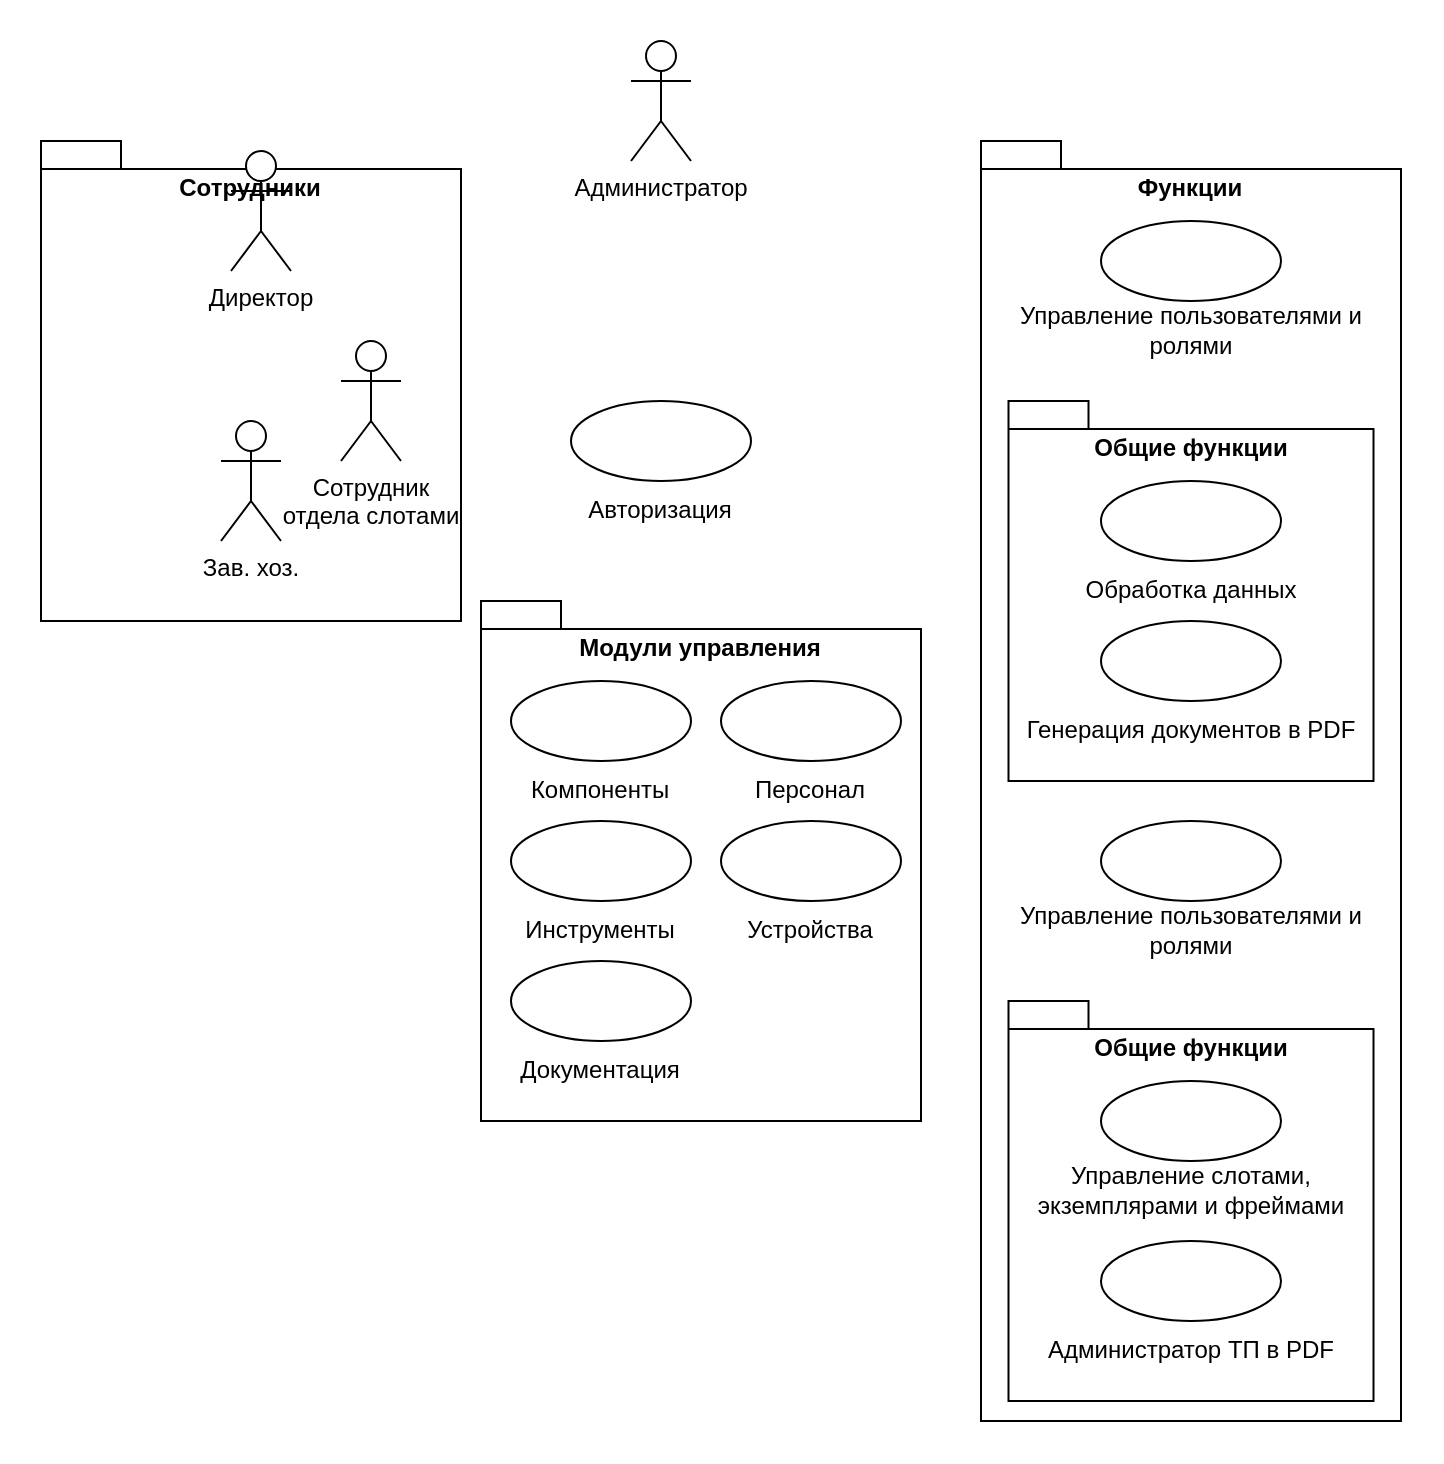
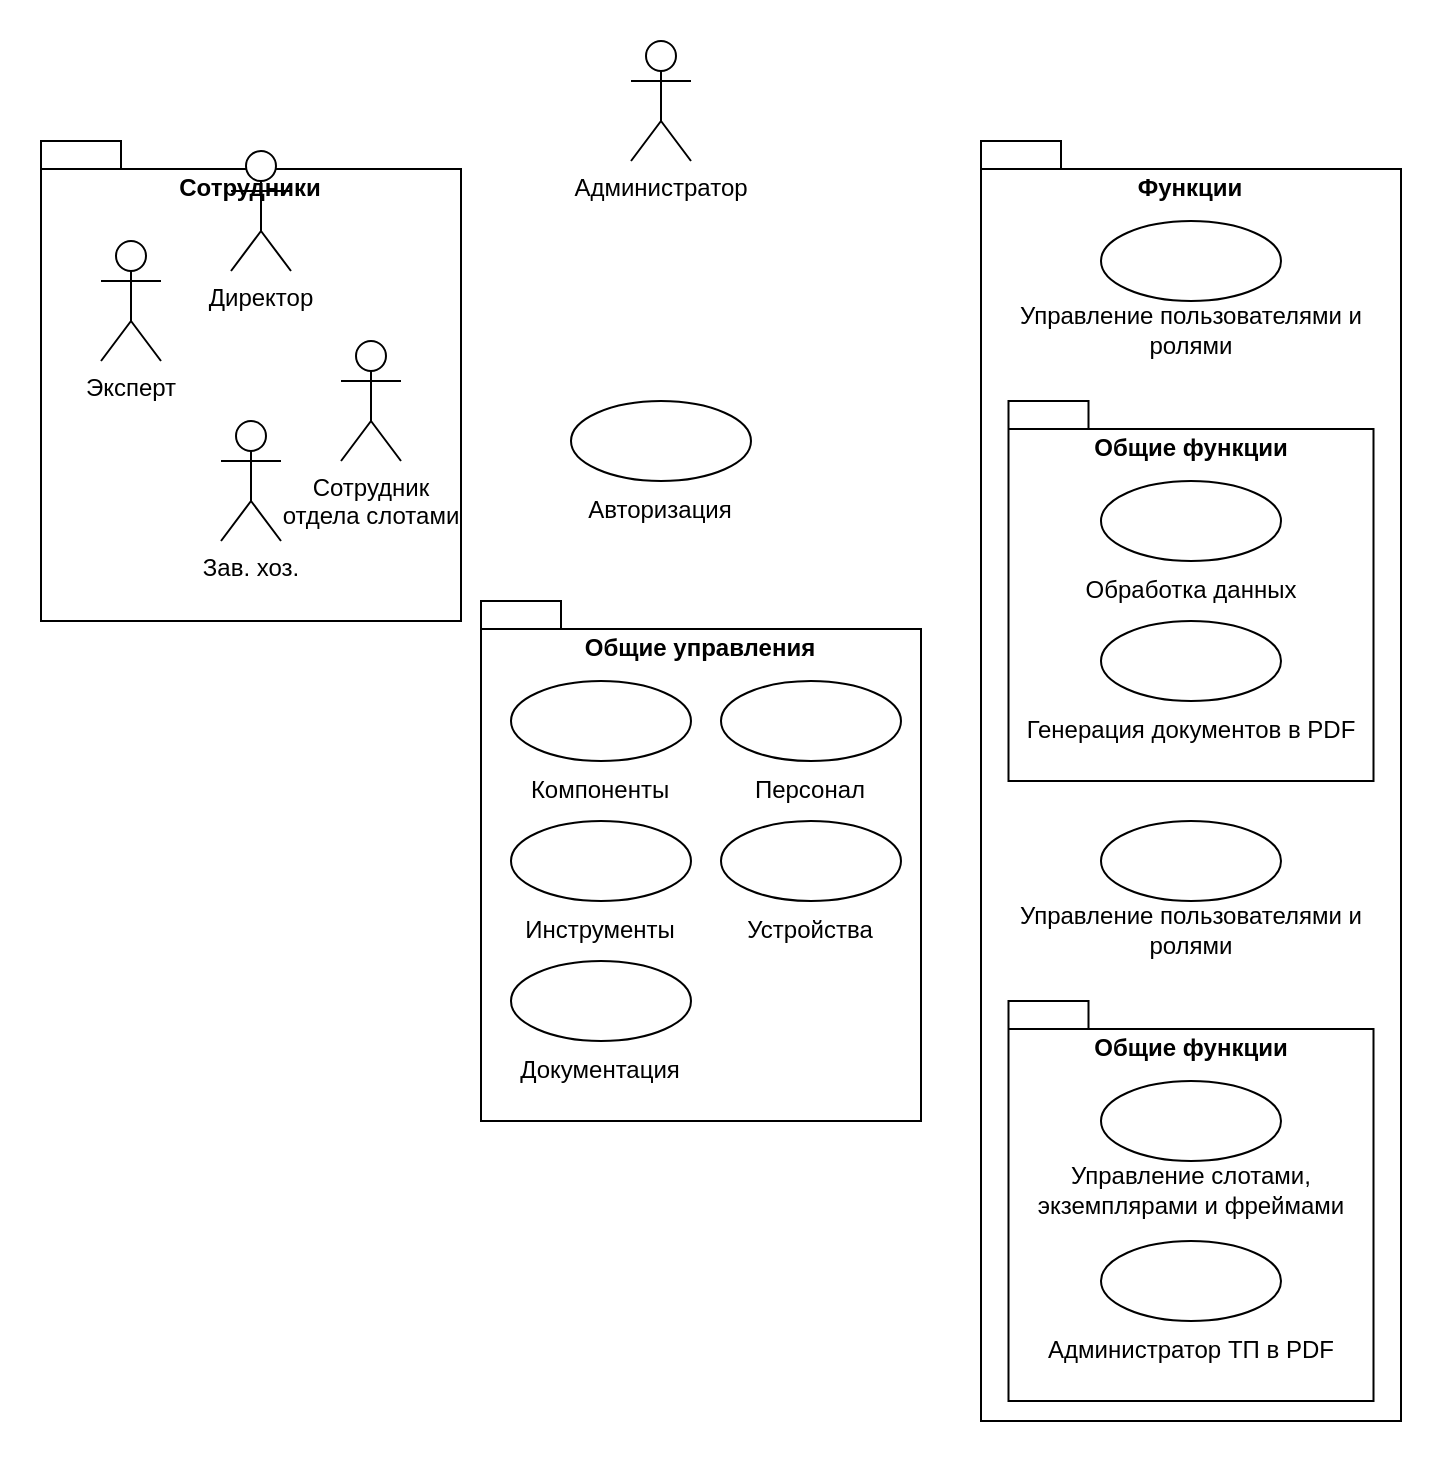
none -> (131, 301)
(701, 649) -> (701, 649)
